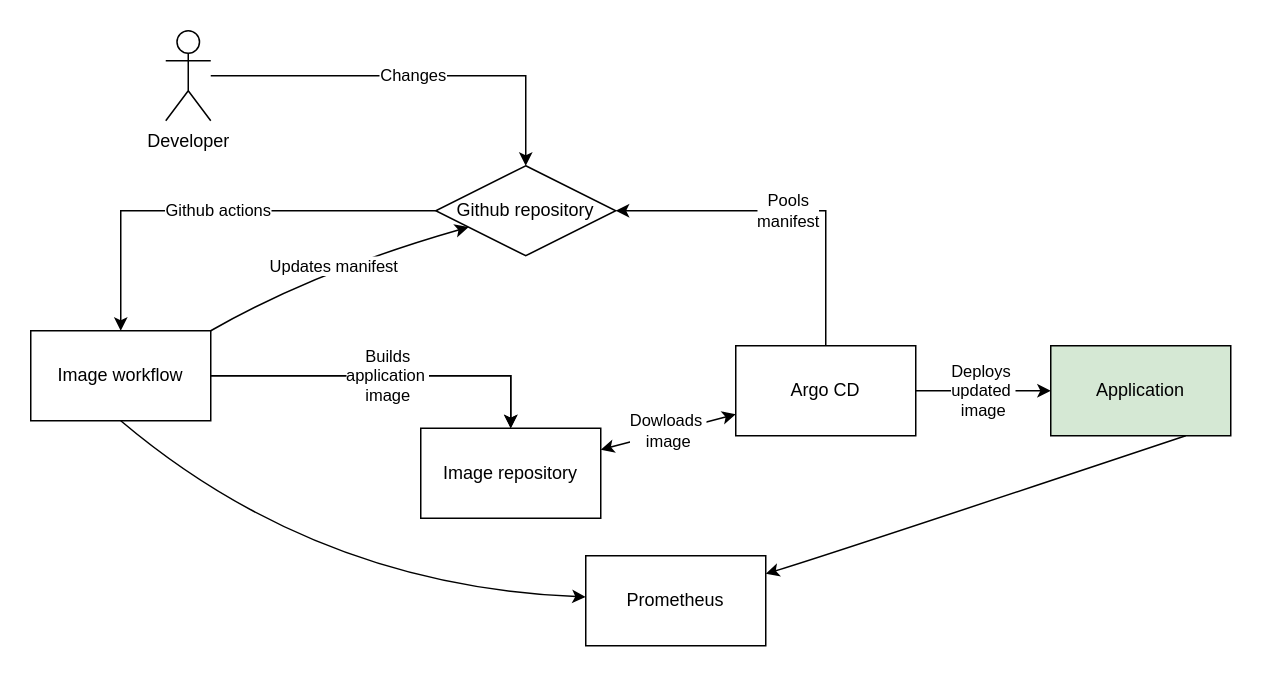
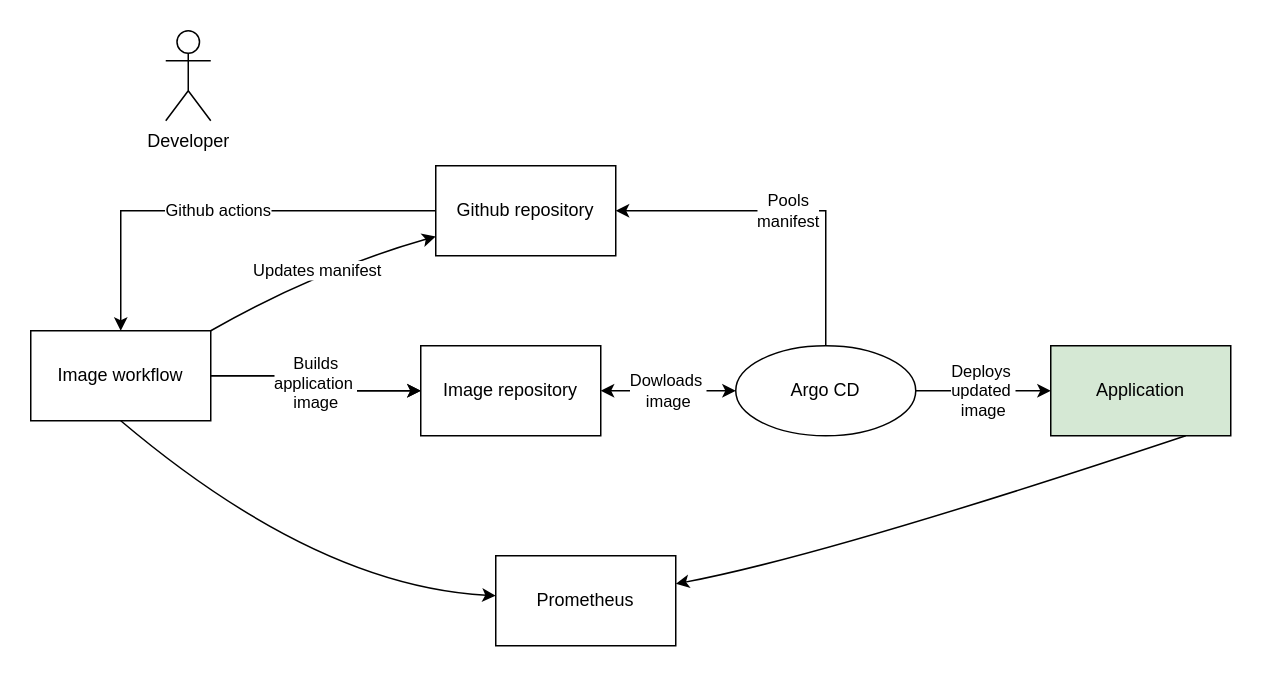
(408, 76) -> none
(526, 211) -> (526, 211)
(826, 391) -> (826, 391)
(511, 473) -> (511, 391)
(676, 601) -> (586, 601)
